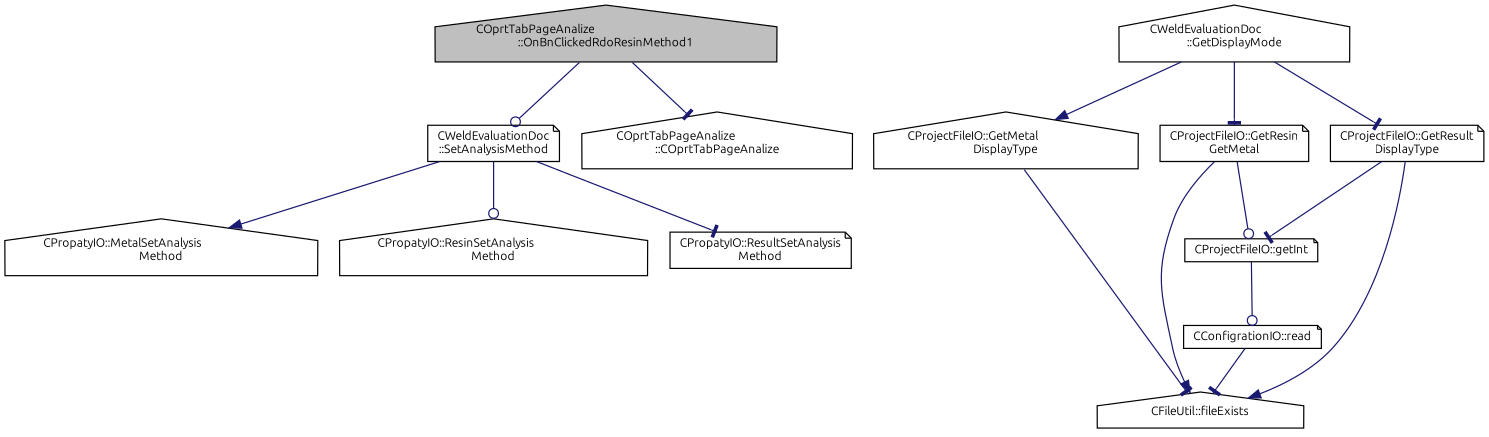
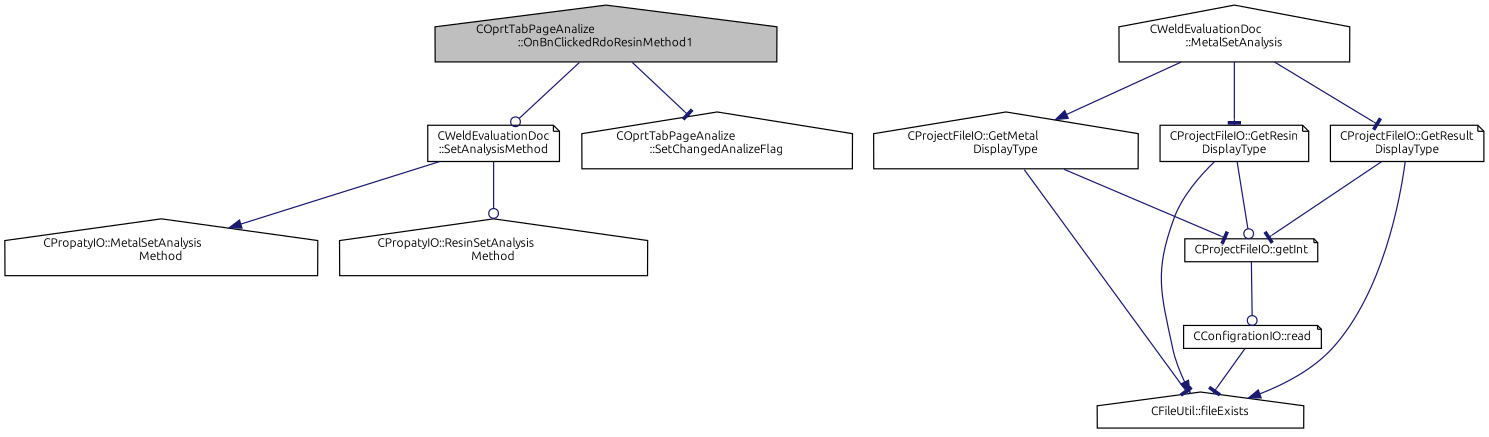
(1234, 37) -> (1234, 37)
(717, 143) -> (717, 143)
(1234, 143) -> (1234, 143)
none -> (1142, 203)
(761, 250) -> none
